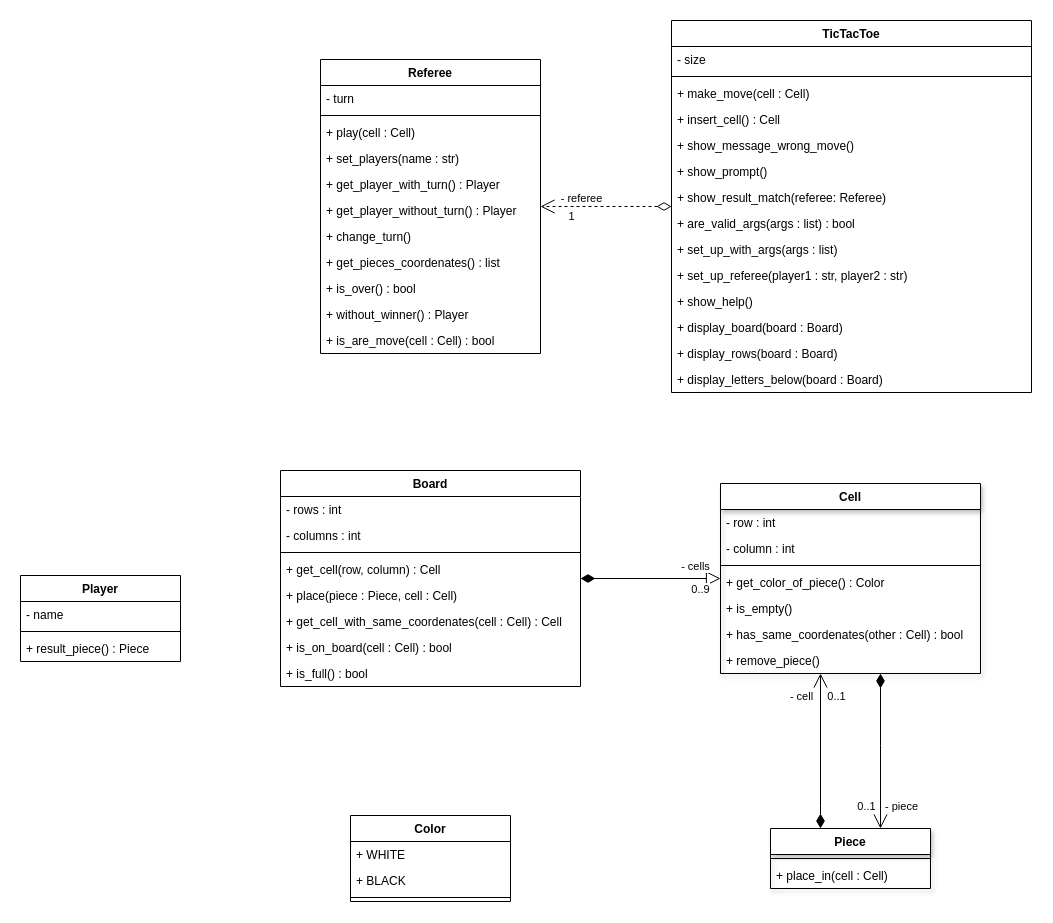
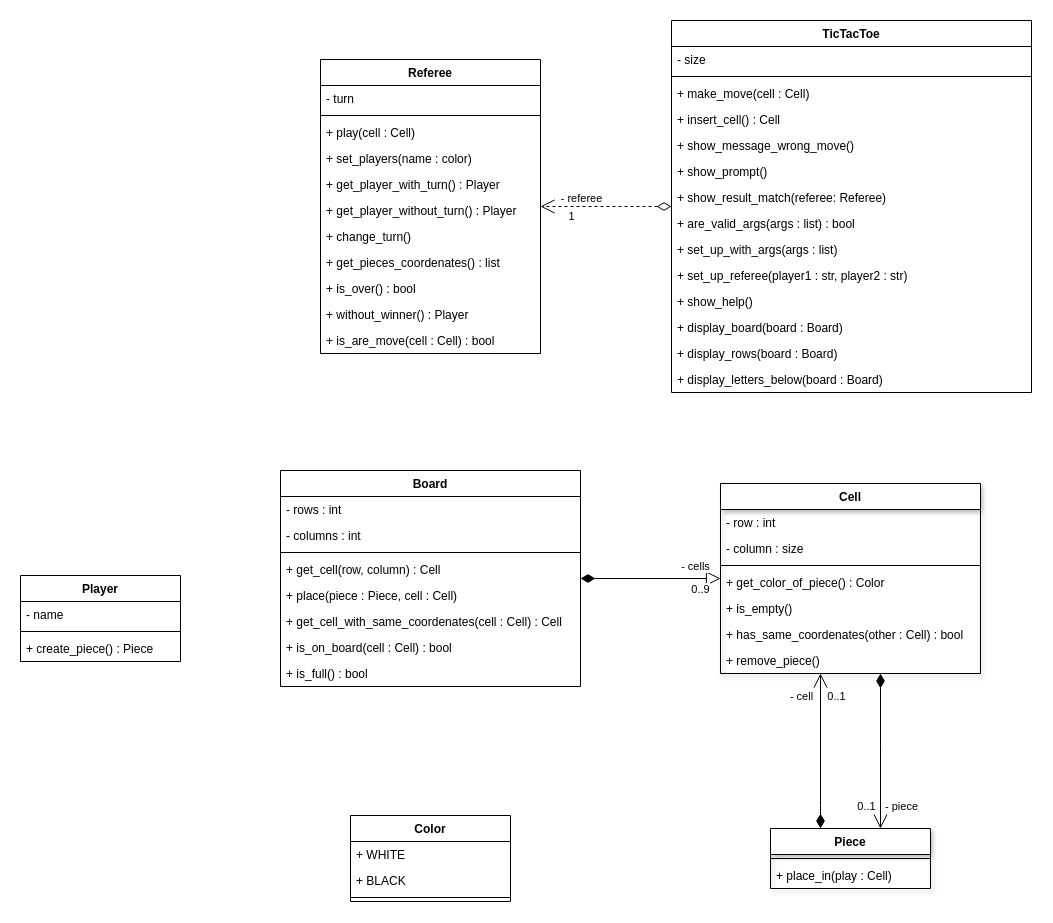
(402, 159) -> (407, 159)
(764, 549) -> (767, 549)
(96, 649) -> (97, 649)
(838, 876) -> (839, 876)
